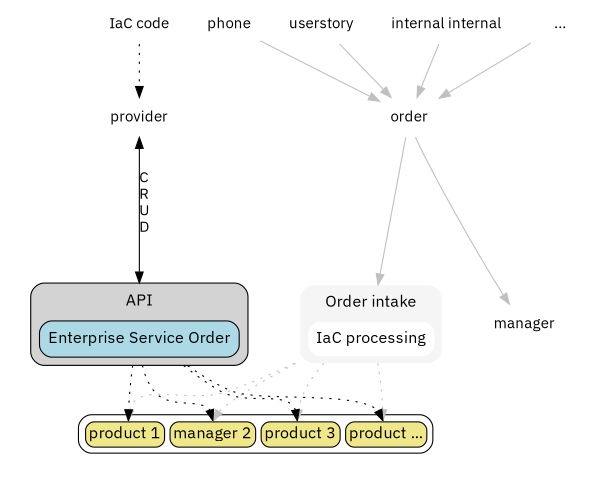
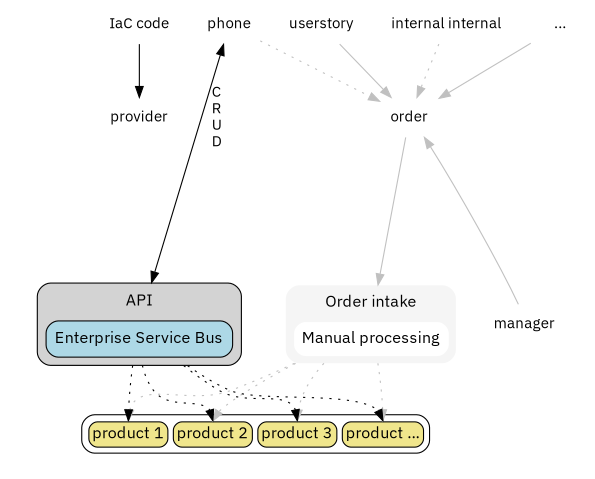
(139, 65) -> (139, 65)
(430, 66) -> (430, 66)
(315, 69) -> (315, 69)
(139, 210) -> (188, 163)
(457, 217) -> (476, 225)
(139, 338) -> (139, 338)
(371, 338) -> (371, 338)
(213, 433) -> (213, 433)
